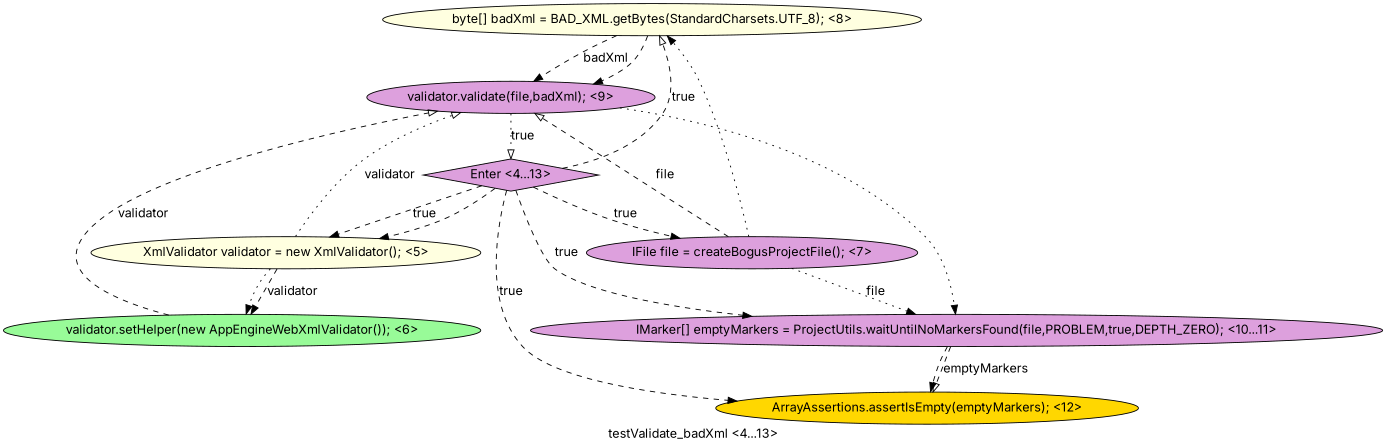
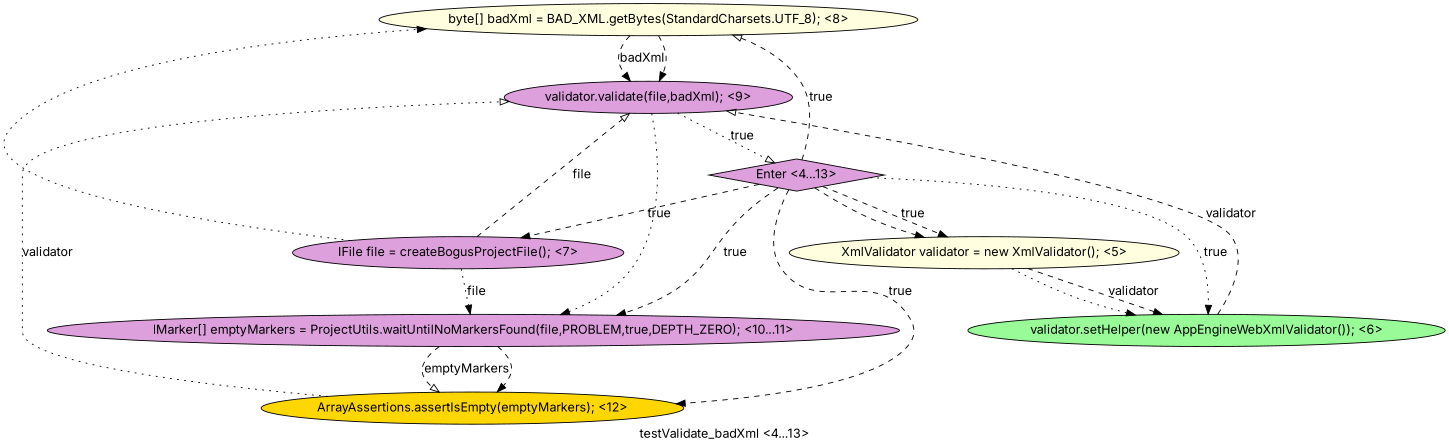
(362, 161) -> (22, 190)
none -> (1069, 196)
